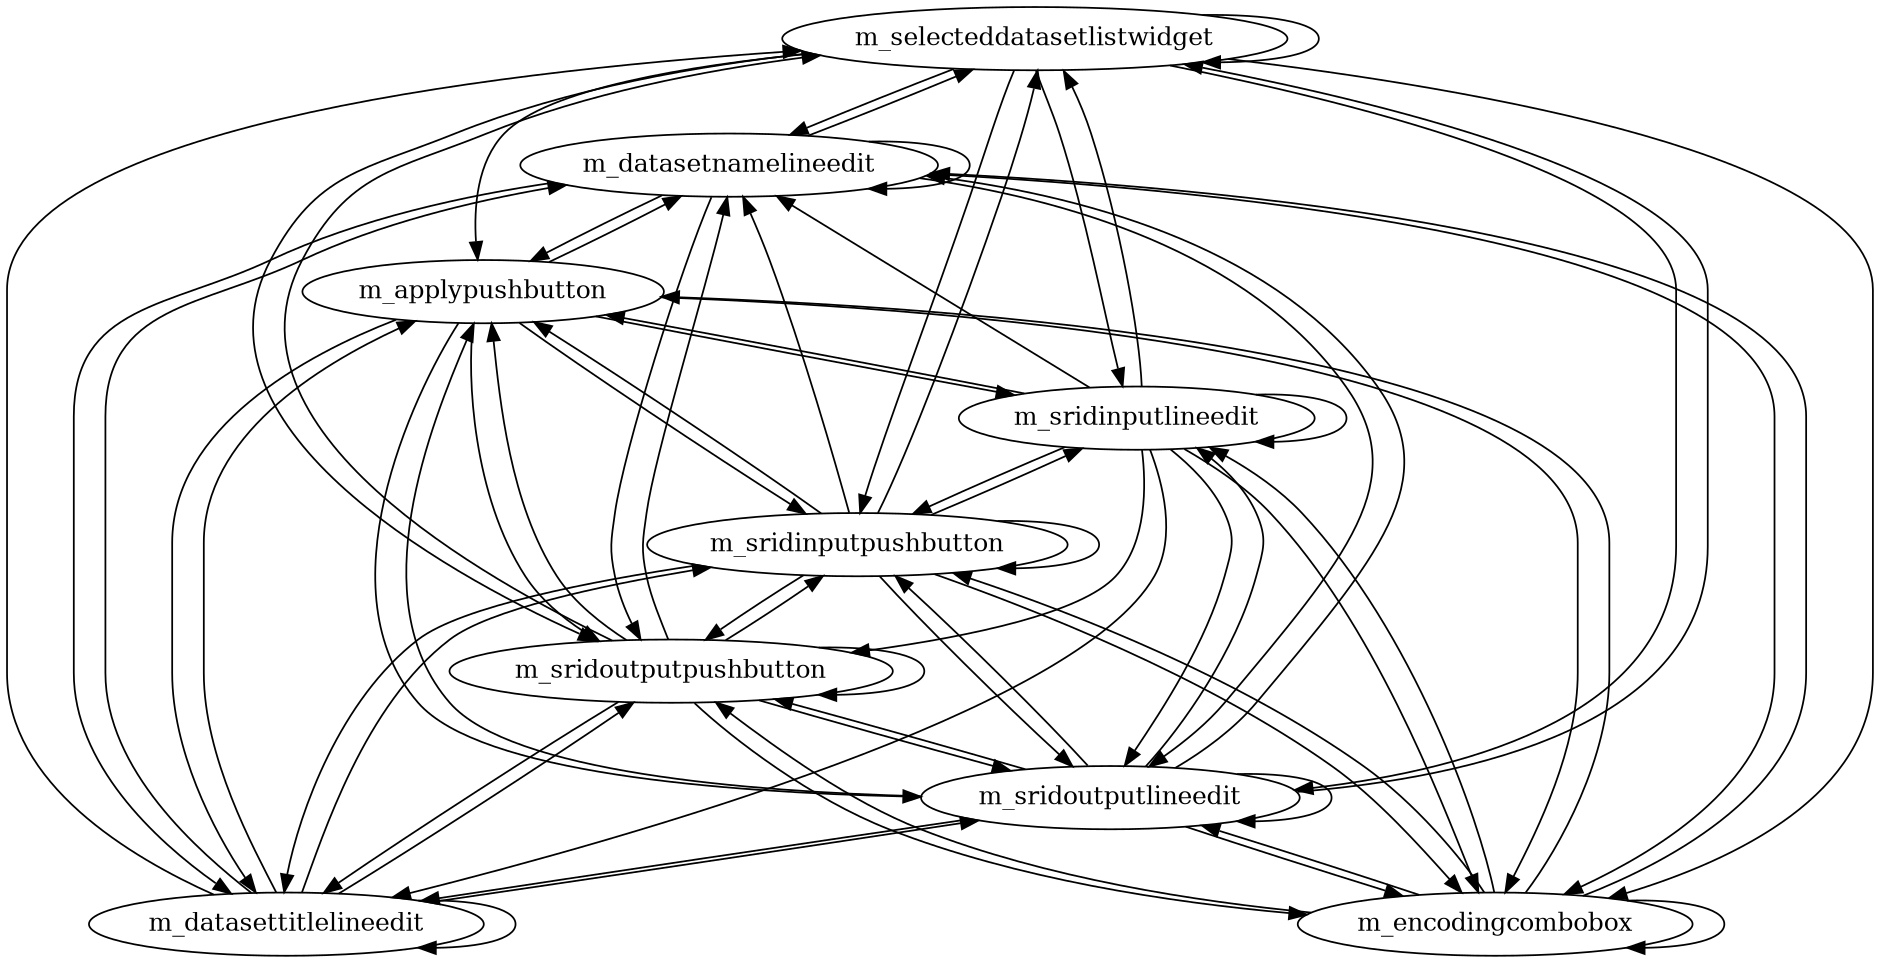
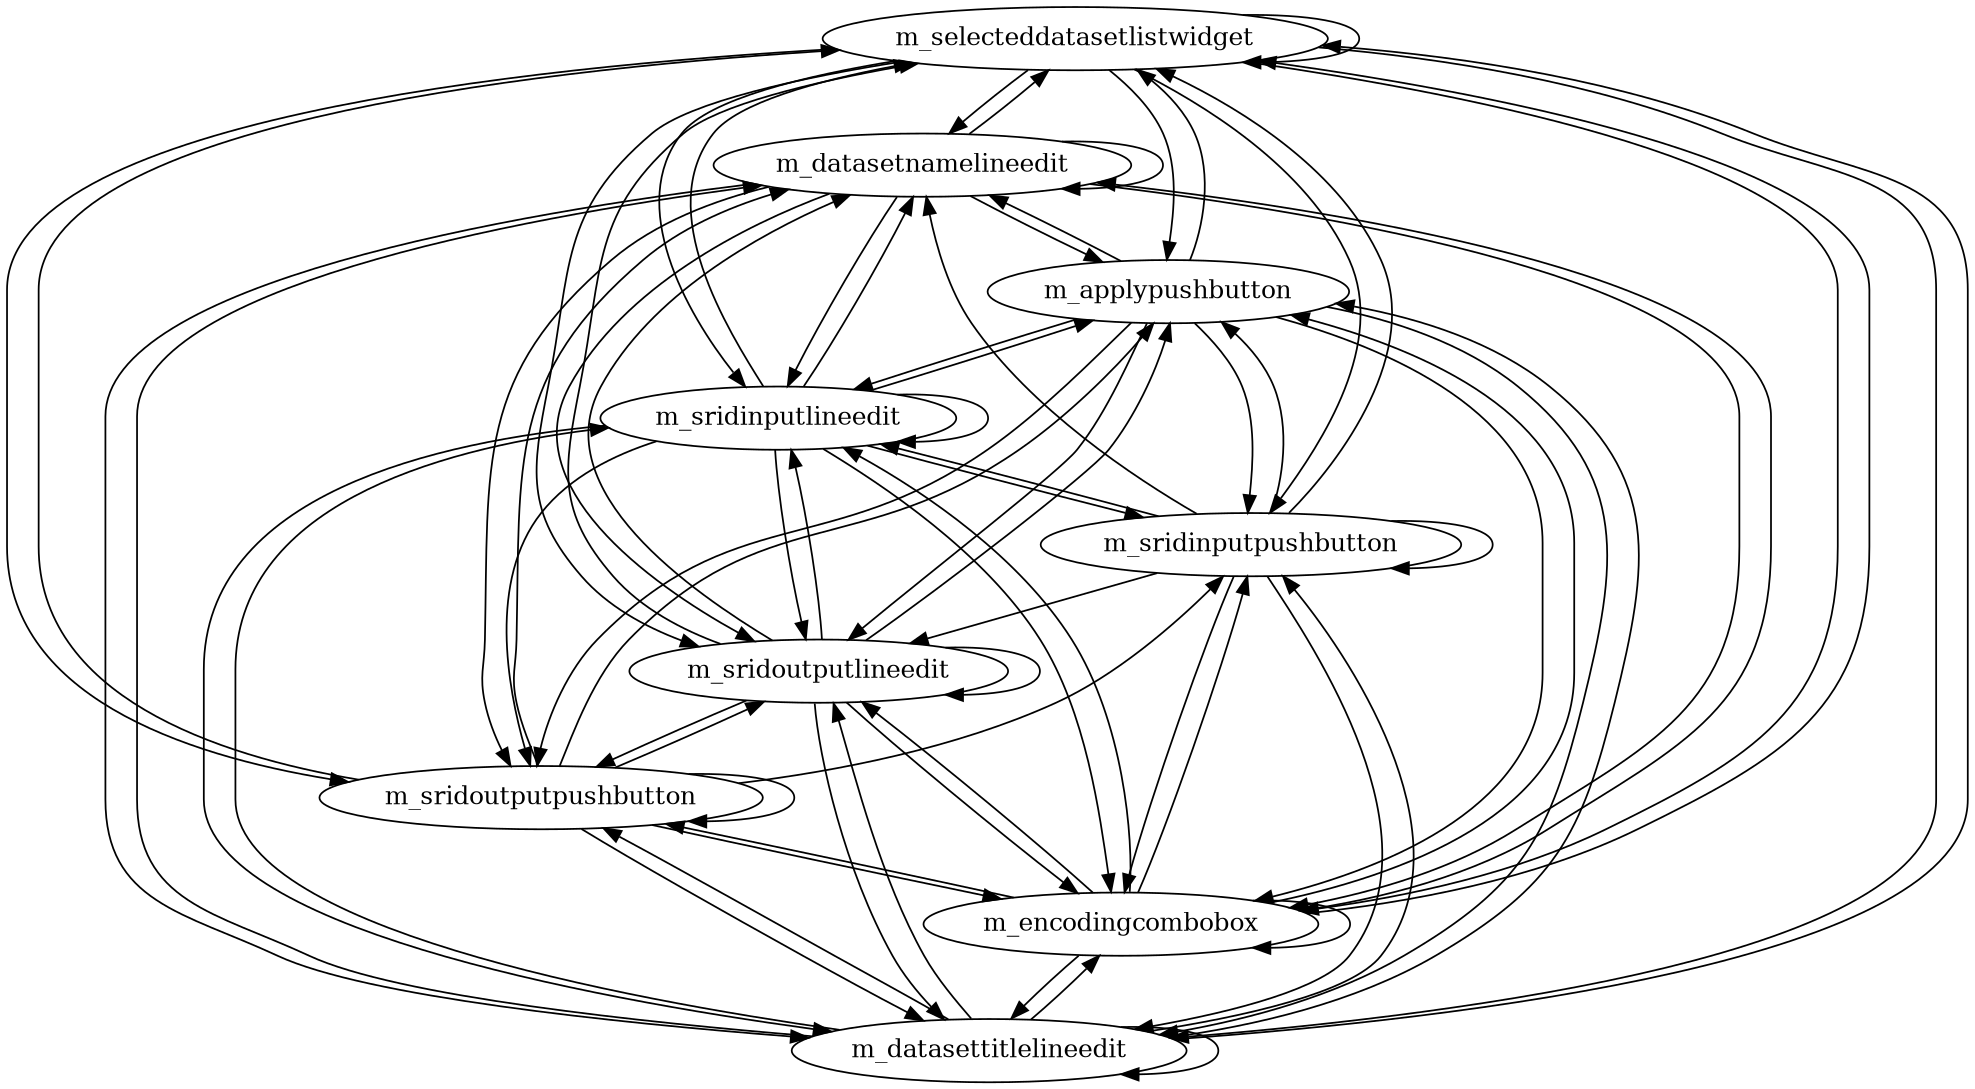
none -> (1203, 163)
none -> (844, 282)
none -> (1869, 455)
(762, 602) -> none
none -> (1936, 602)
(1000, 675) -> none
none -> (249, 834)
none -> (1051, 980)
none -> (1059, 994)
